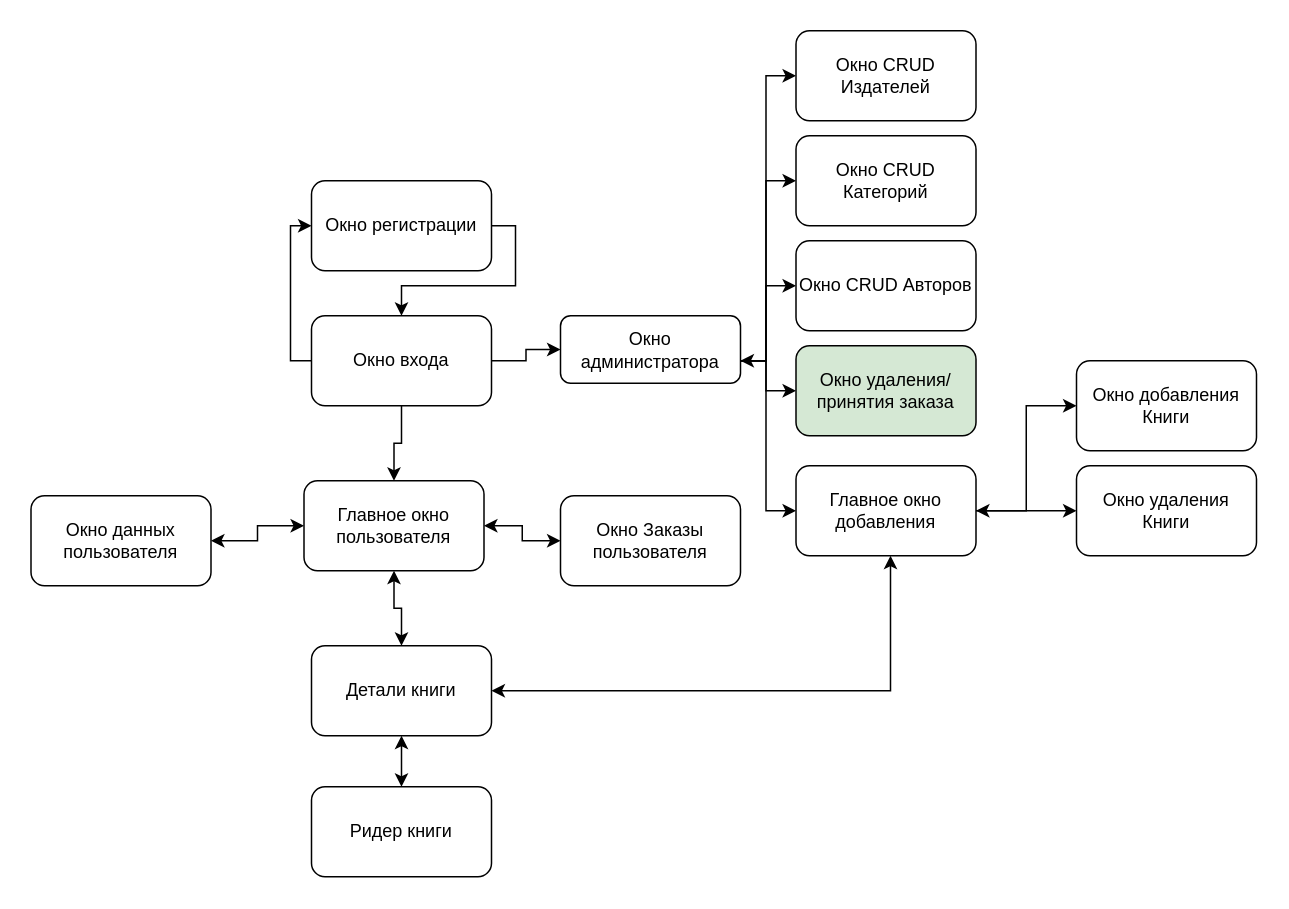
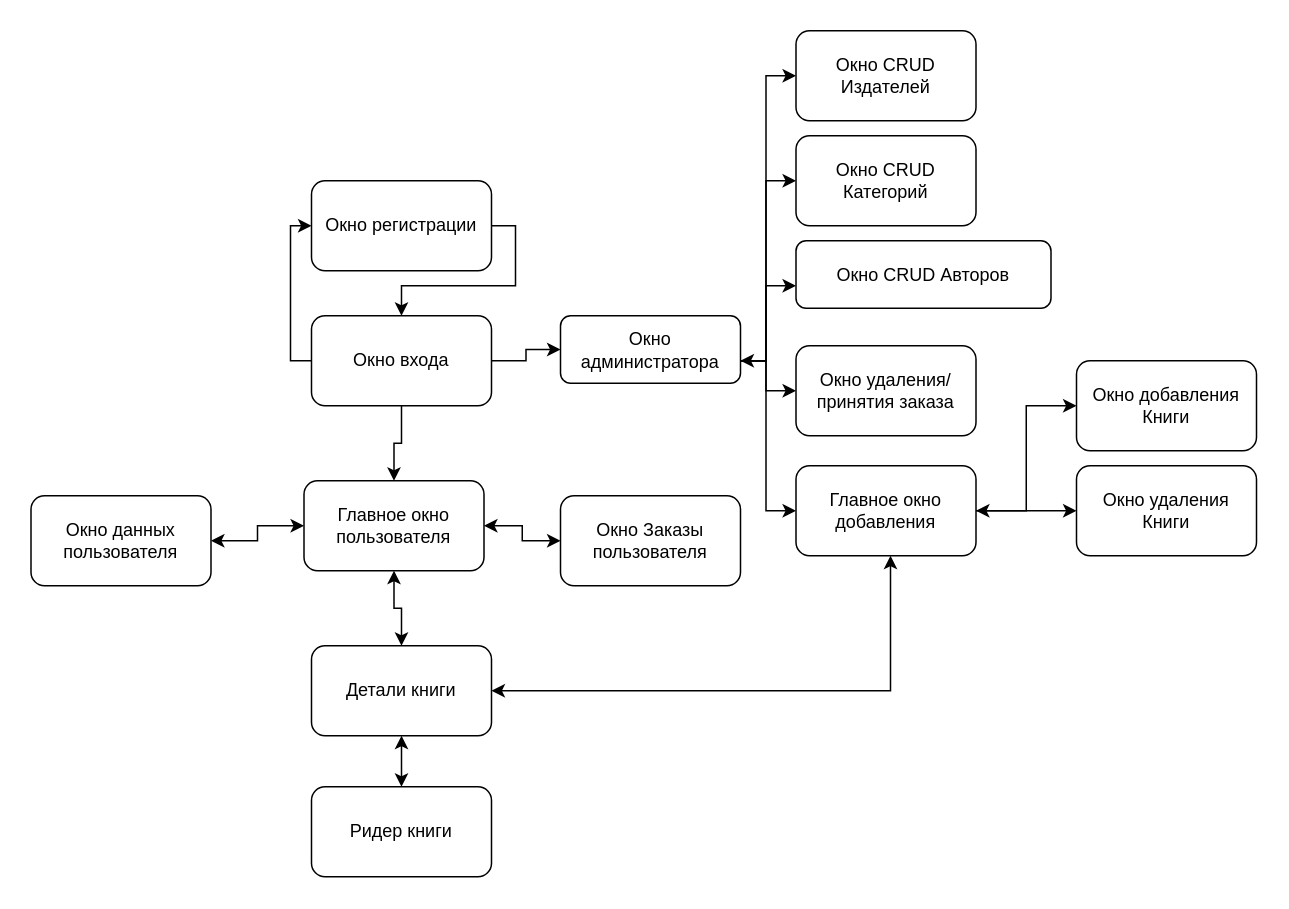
(886, 286) -> (923, 275)
(886, 391) -> (886, 391)
